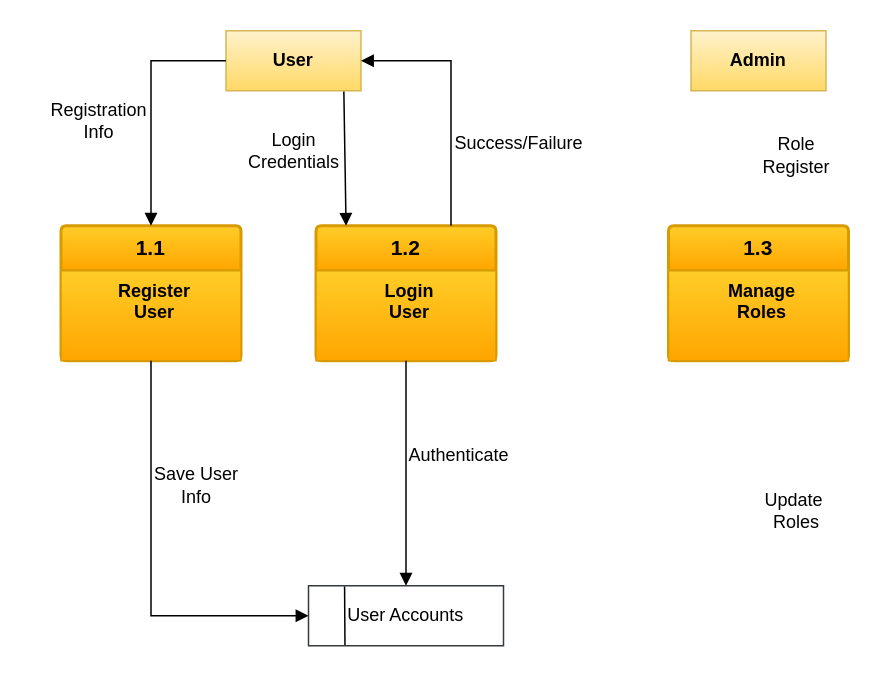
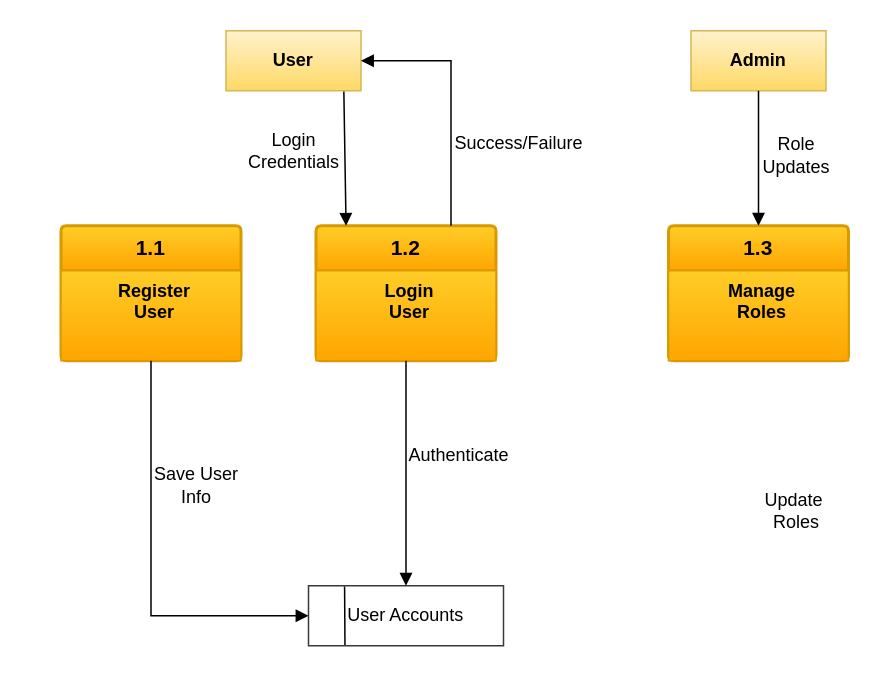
(151, 100) -> none
(98, 121) -> none
none -> (758, 152)
(797, 155) -> (797, 155)
